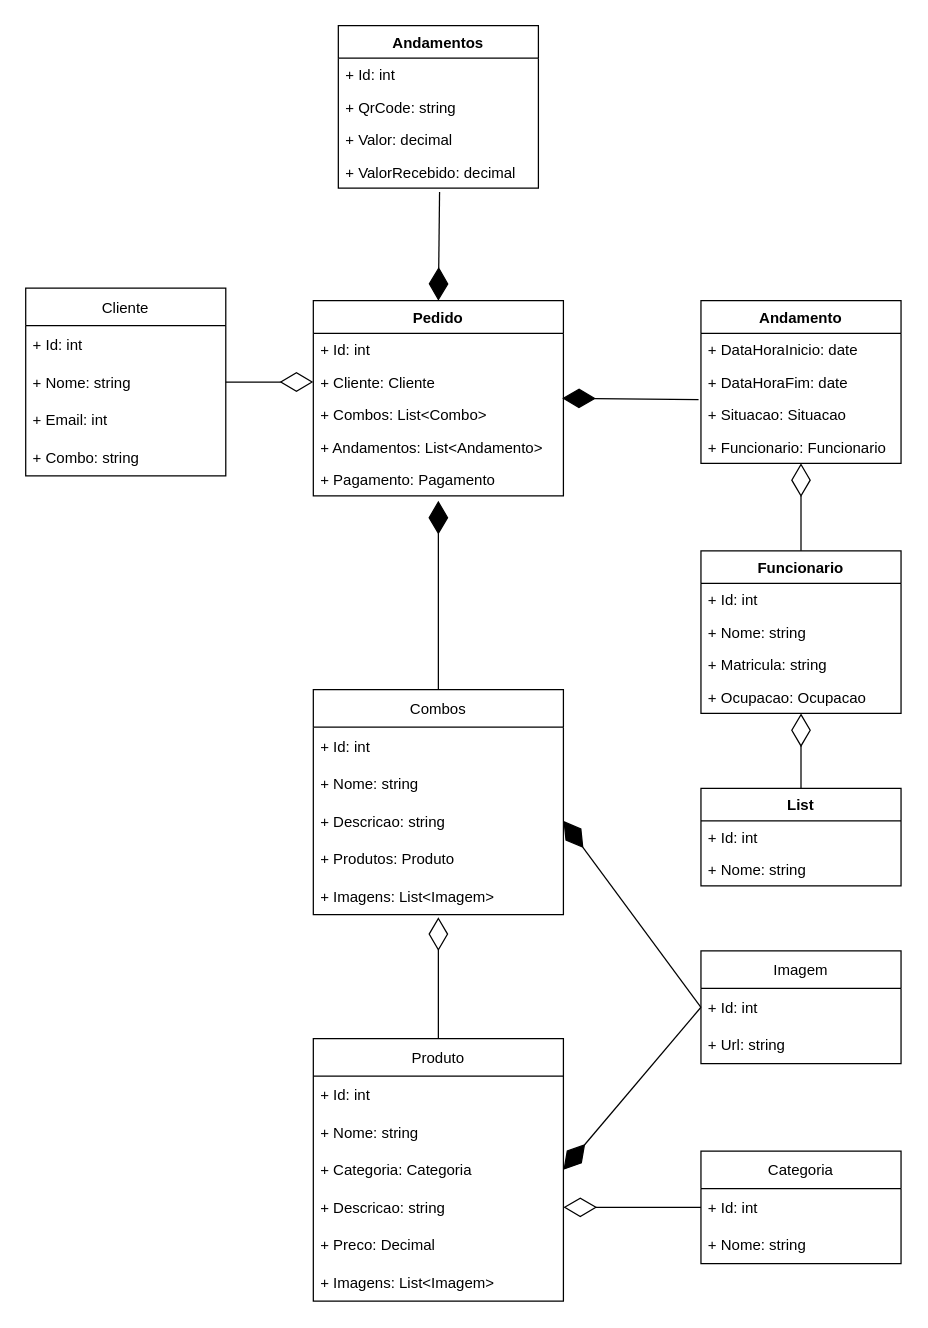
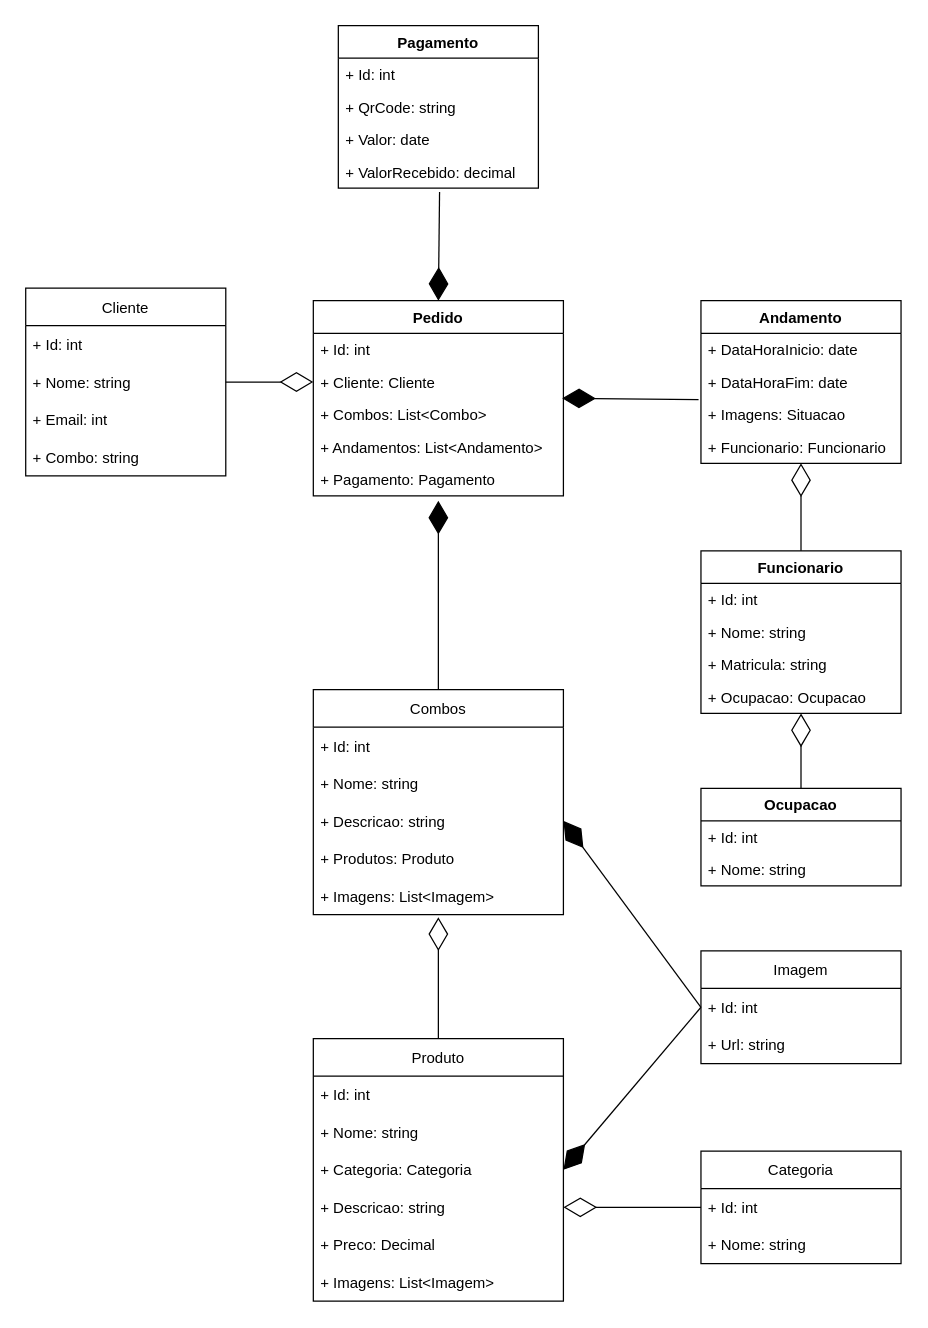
(438, 43) -> (438, 43)
(401, 140) -> (392, 140)
(782, 415) -> (780, 415)
(800, 805) -> (800, 805)
